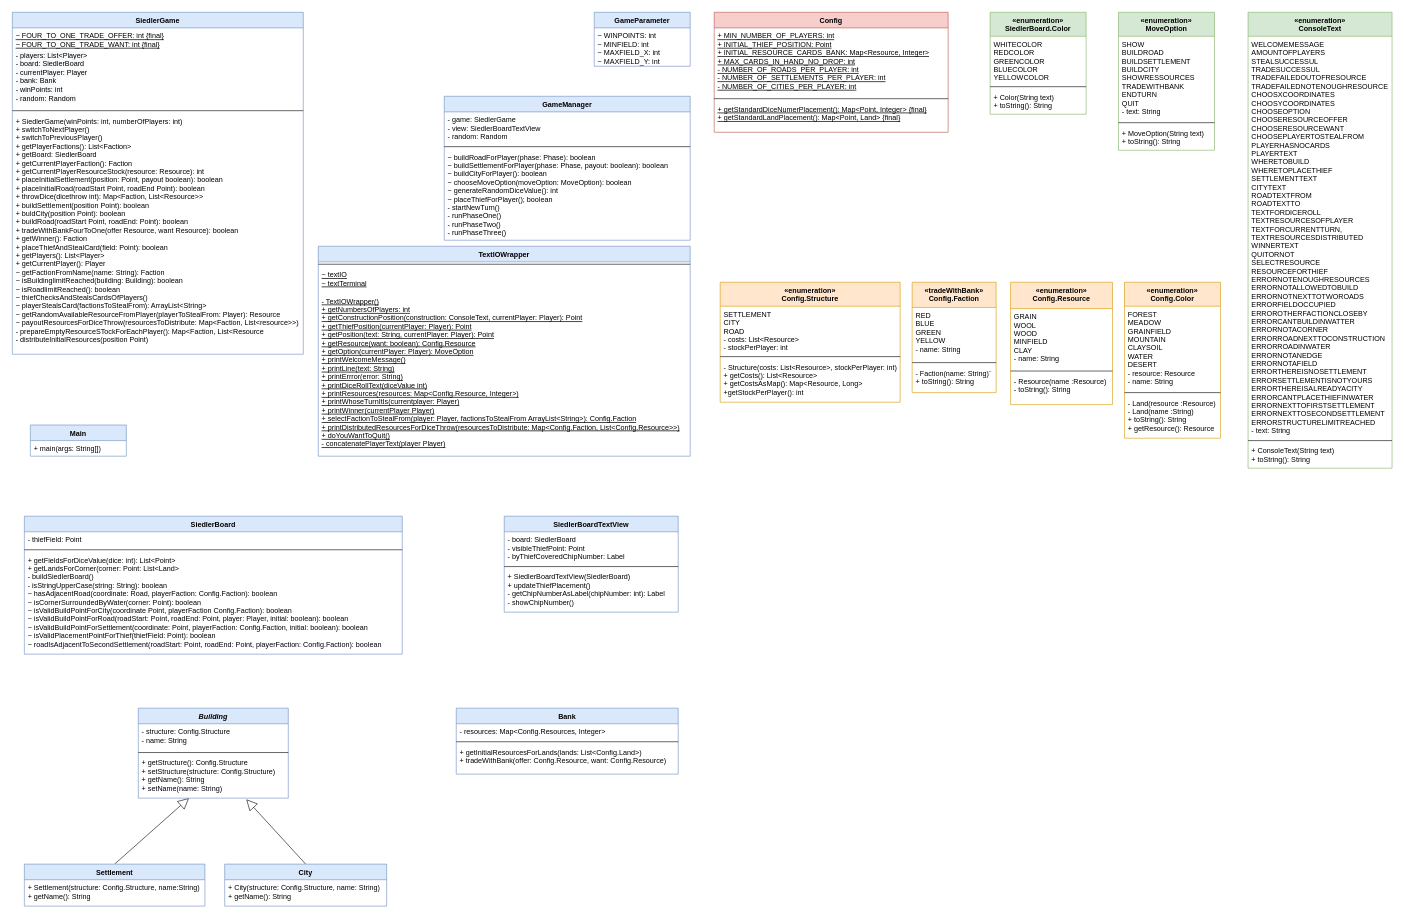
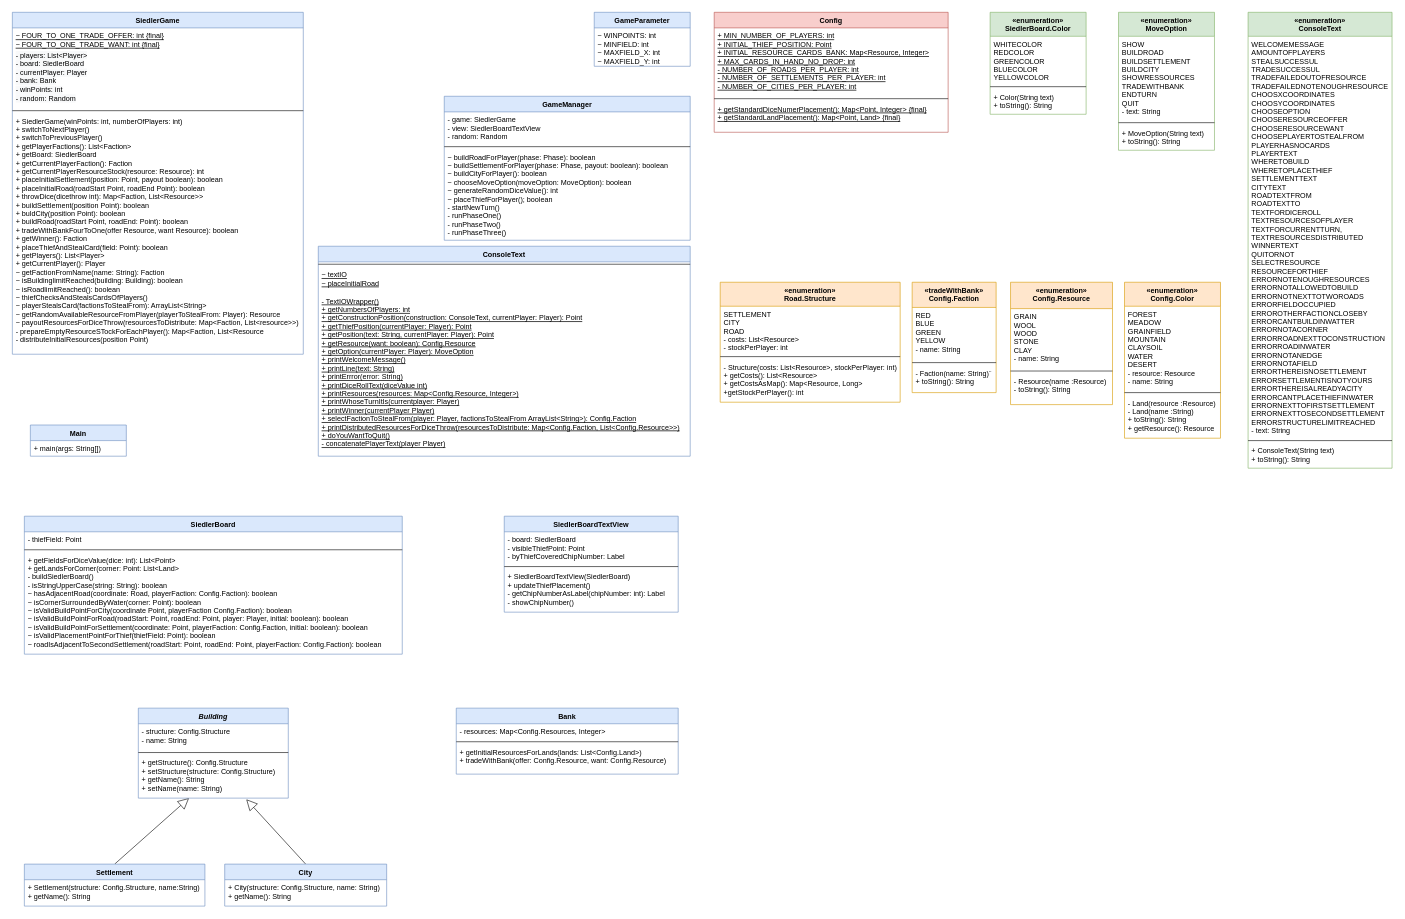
(504, 254) -> (504, 254)
(337, 275) -> (337, 275)
(810, 290) -> (810, 290)
(1024, 317) -> (1024, 317)
